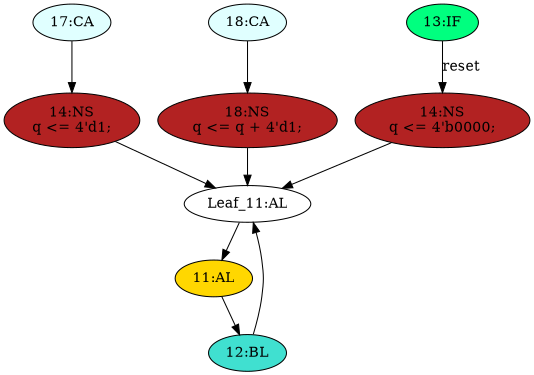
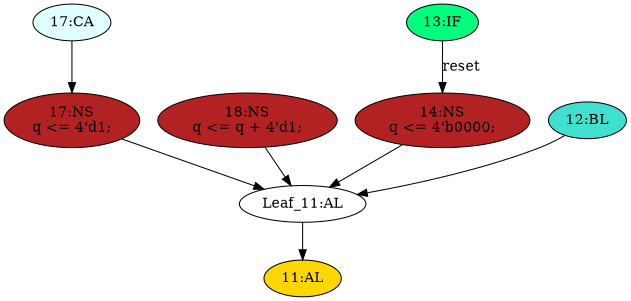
(248, 22) -> none
(72, 120) -> (72, 120)
(228, 311) -> none
